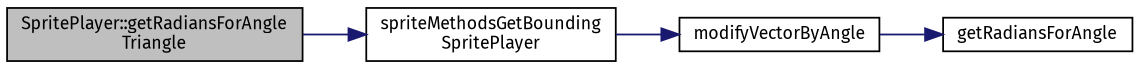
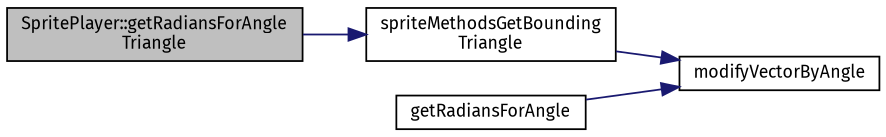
(491, 35) -> (491, 35)
(902, 35) -> (624, 94)
